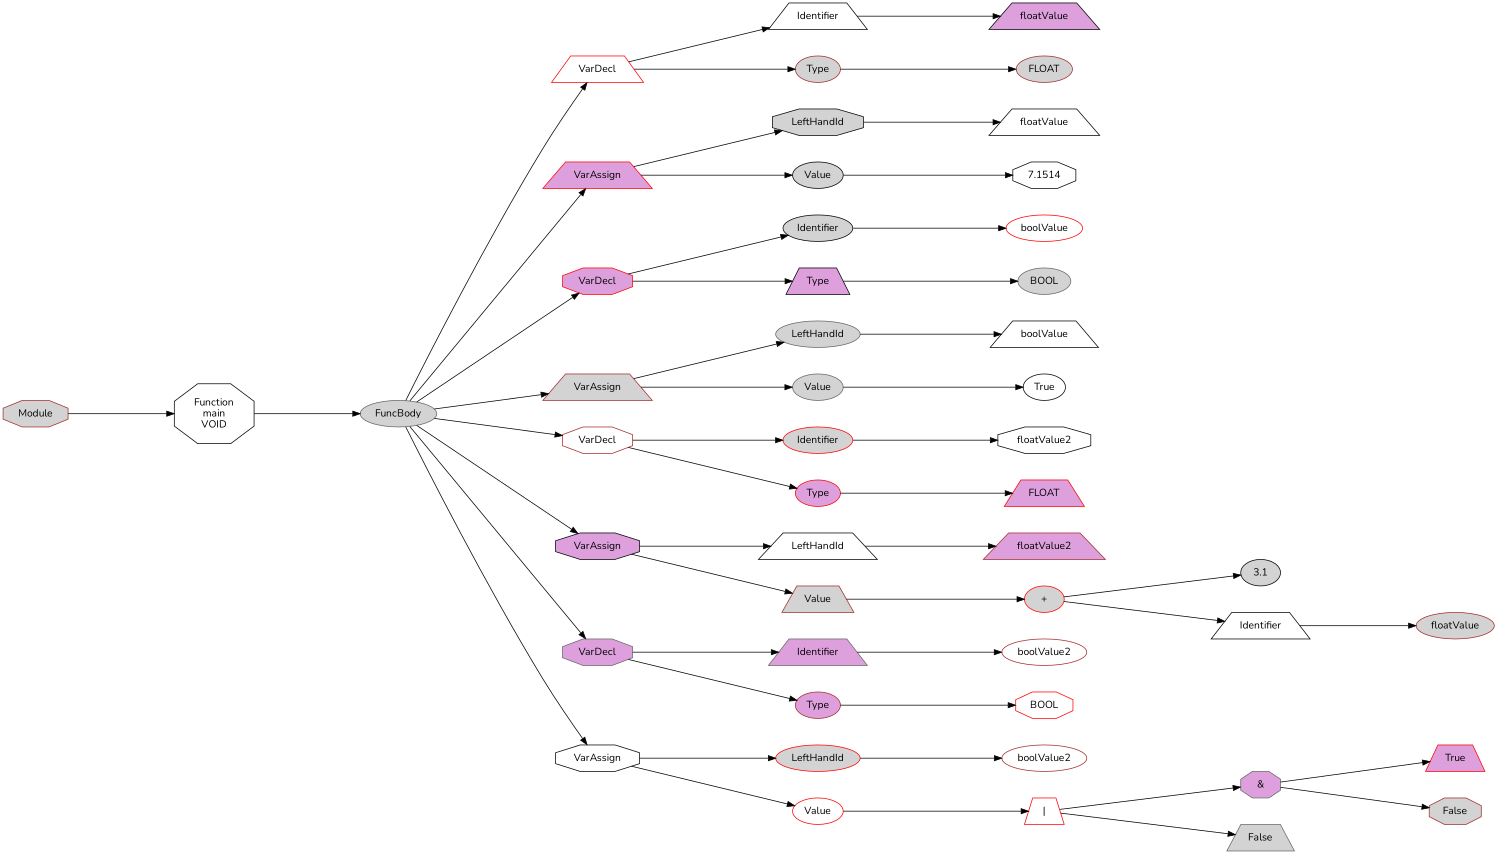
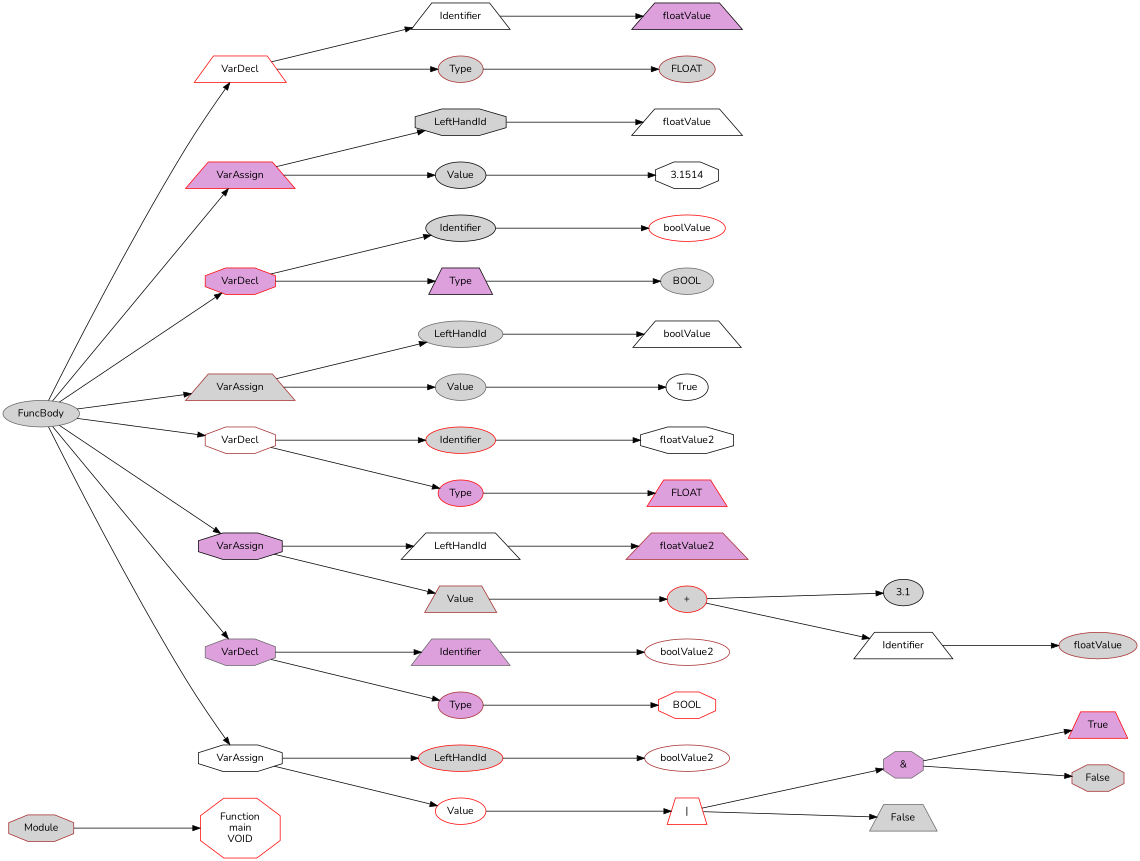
(1044, 175) -> (687, 175)
(214, 414) -> (240, 828)
(303, 414) -> none
